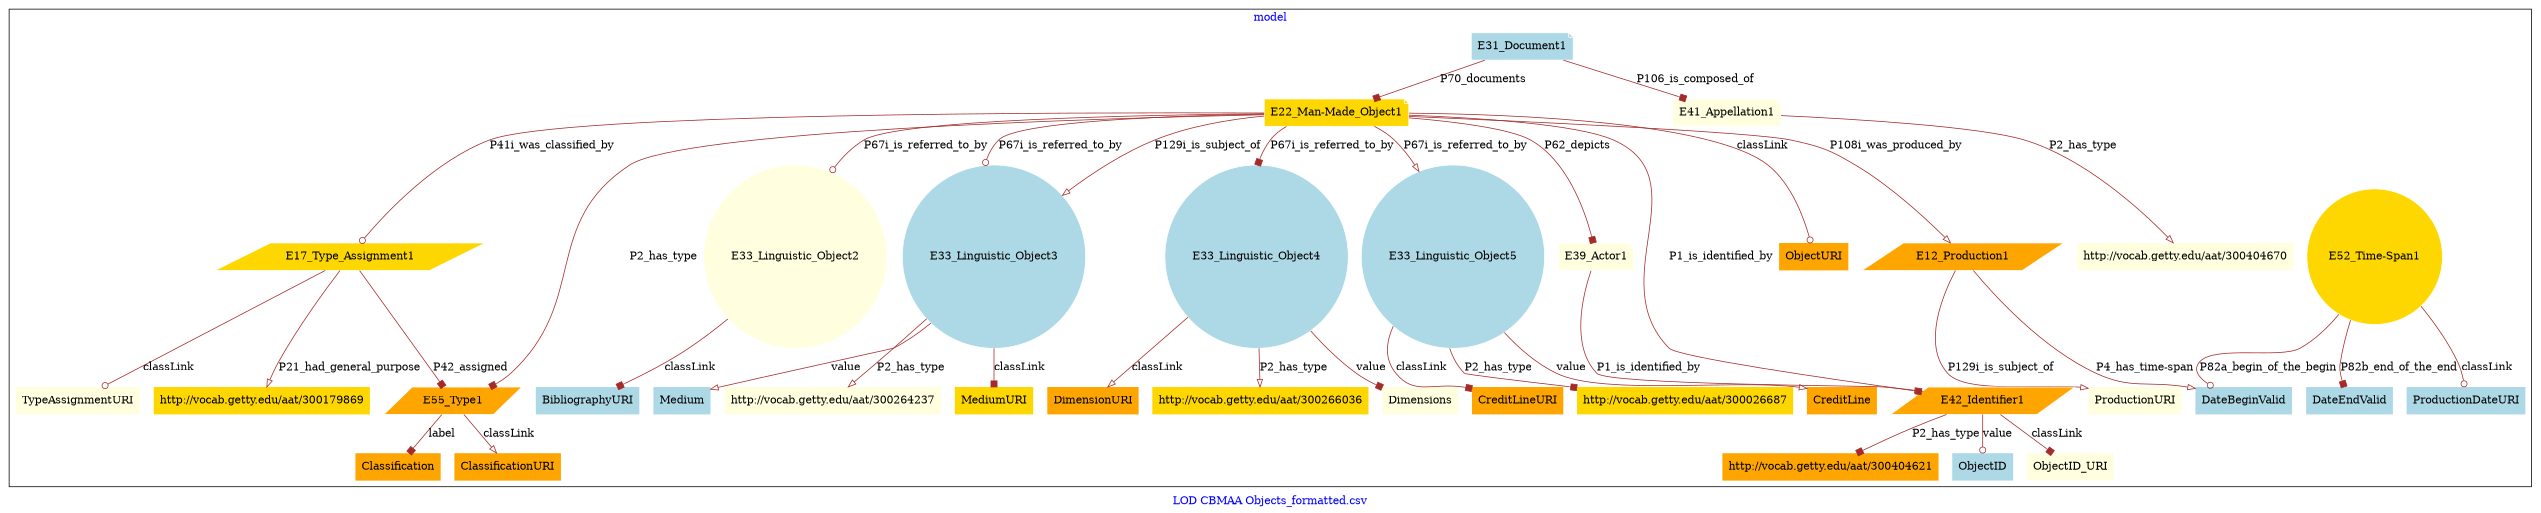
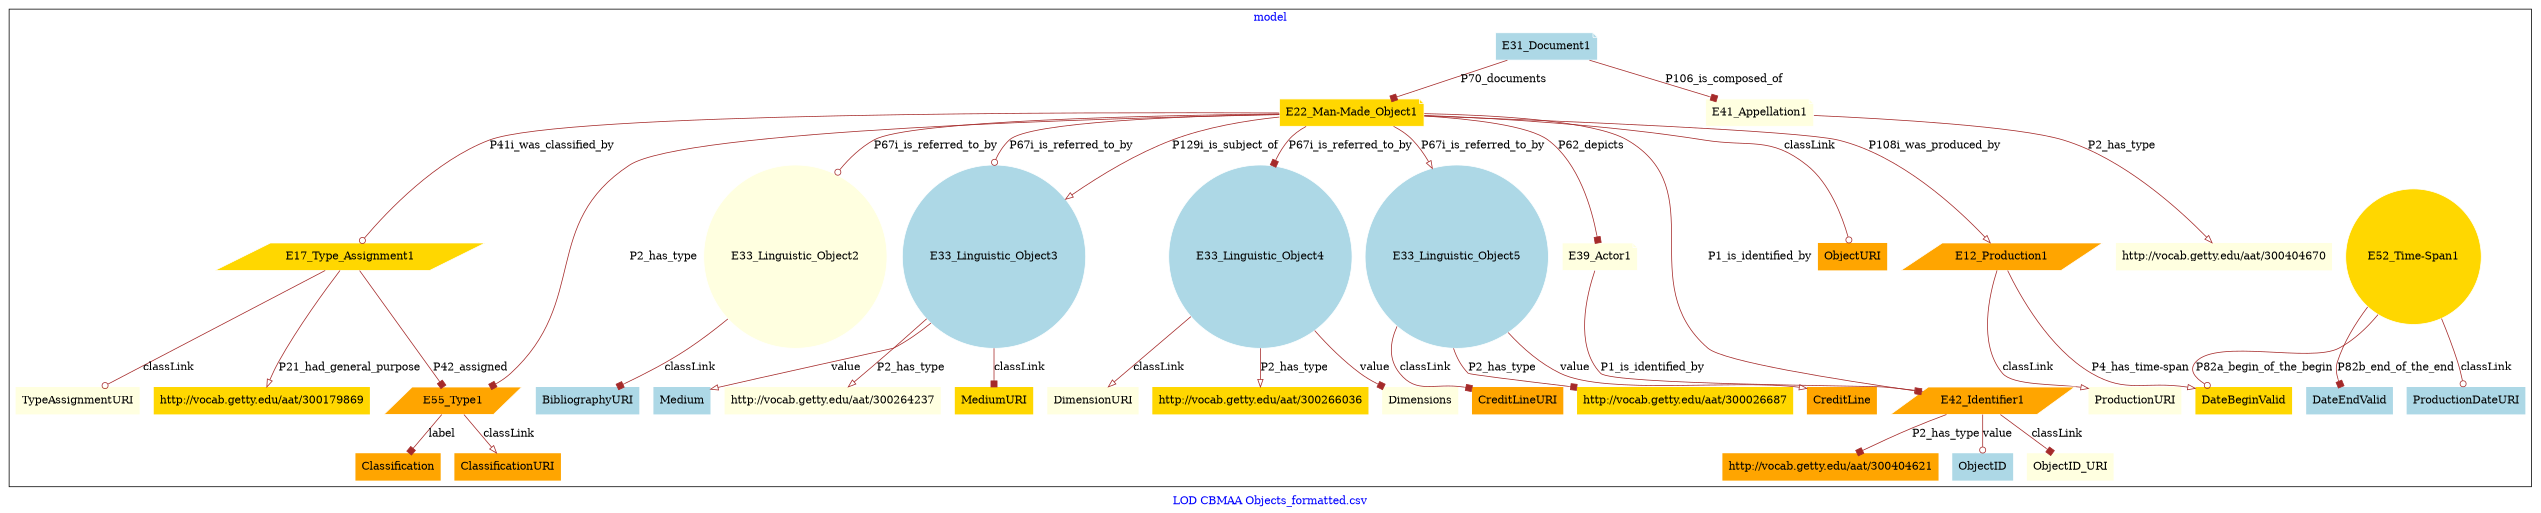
(2001, 368) -> (2028, 368)
(1093, 401) -> (1093, 401)
(2244, 401) -> (2244, 401)
